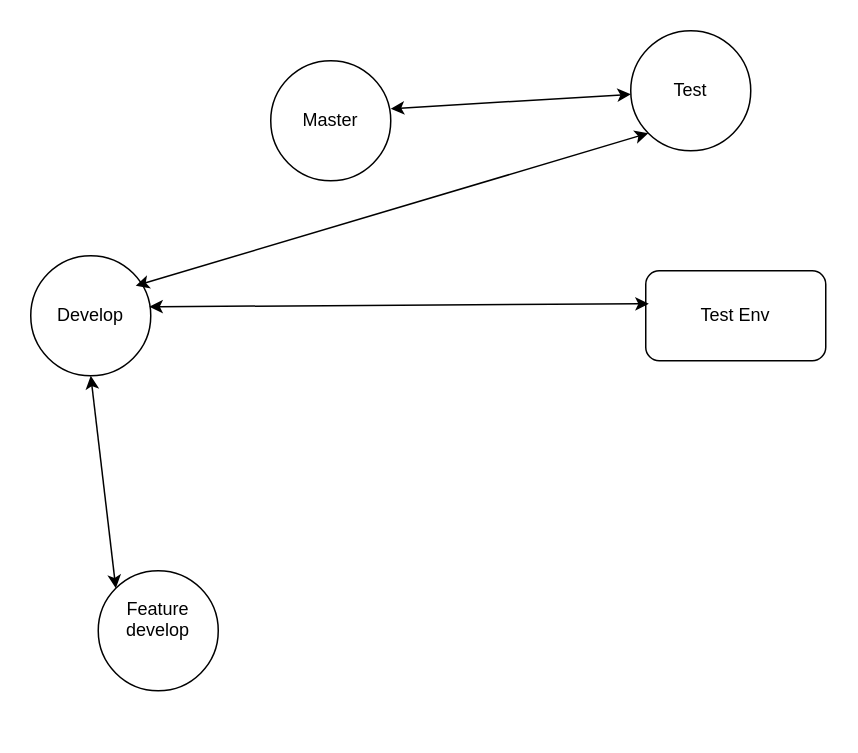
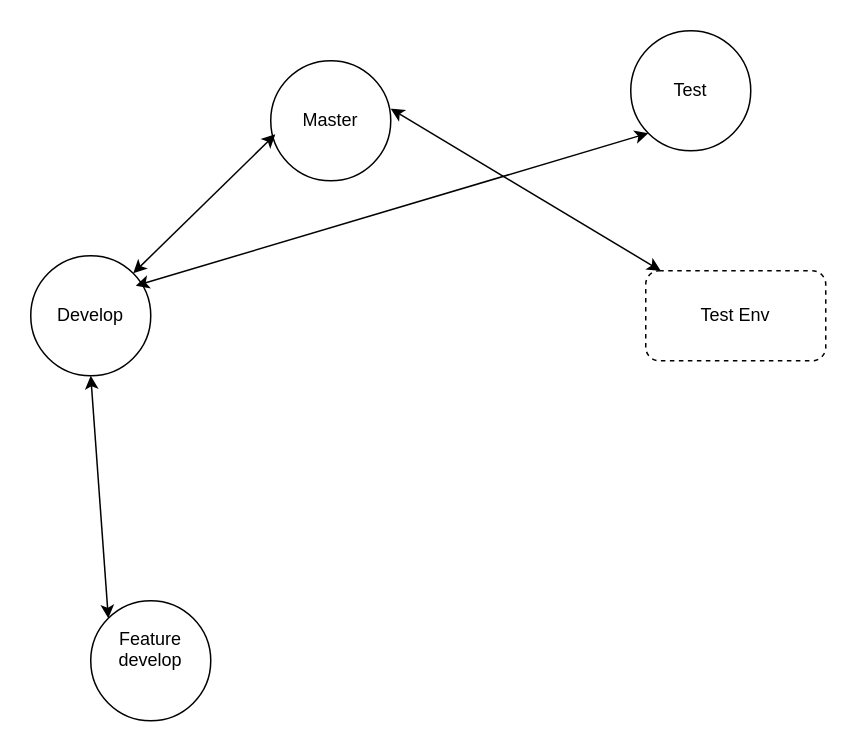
(510, 102) -> (525, 189)
none -> (204, 204)
(399, 305) -> none
(736, 316) -> (736, 316)
(158, 631) -> (151, 661)
